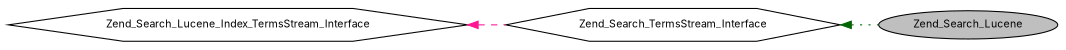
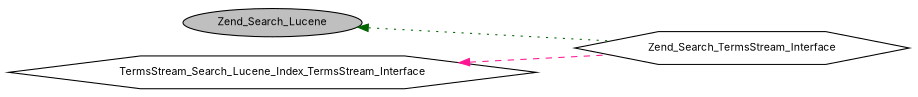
(238, 25) -> (273, 72)
(865, 25) -> (490, 34)
